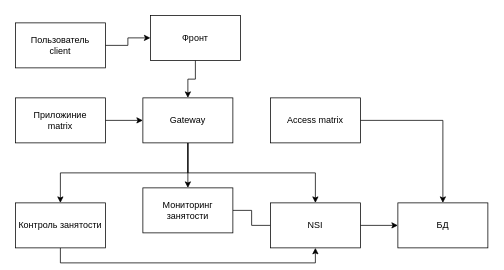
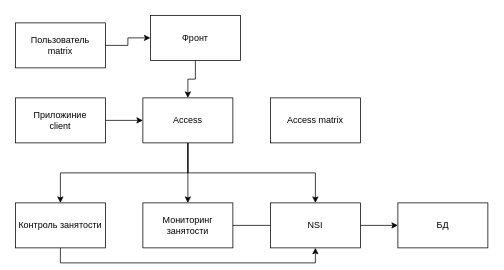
(60, 45) -> (60, 45)
(60, 120) -> (60, 120)
(188, 120) -> (188, 120)
(403, 120) -> none
(188, 210) -> (188, 225)
